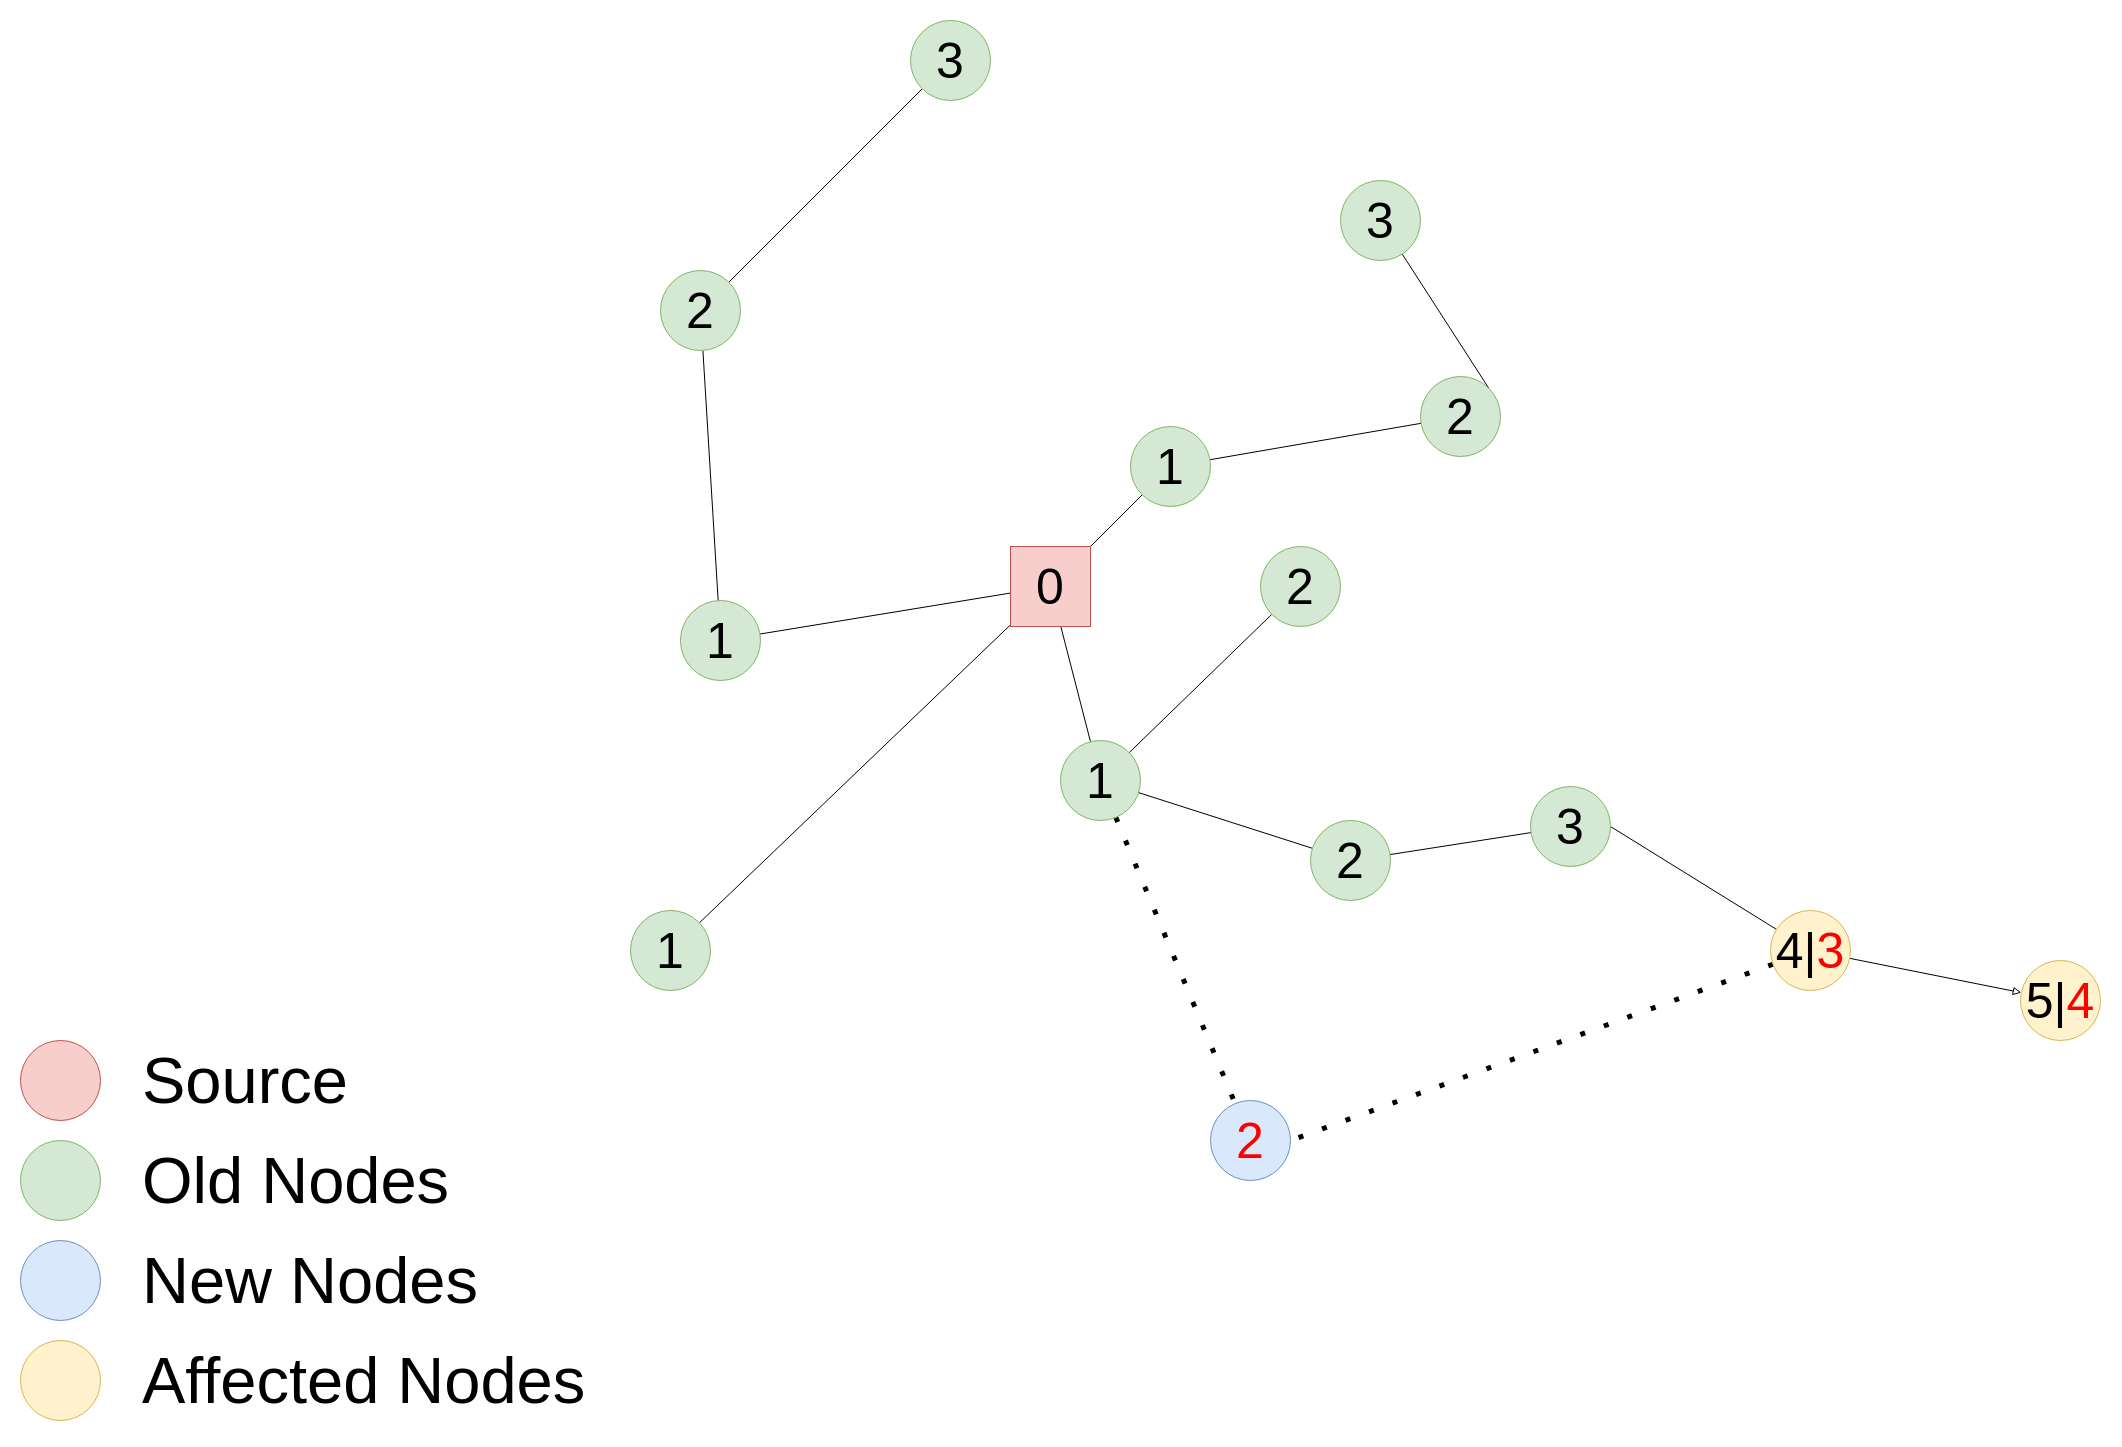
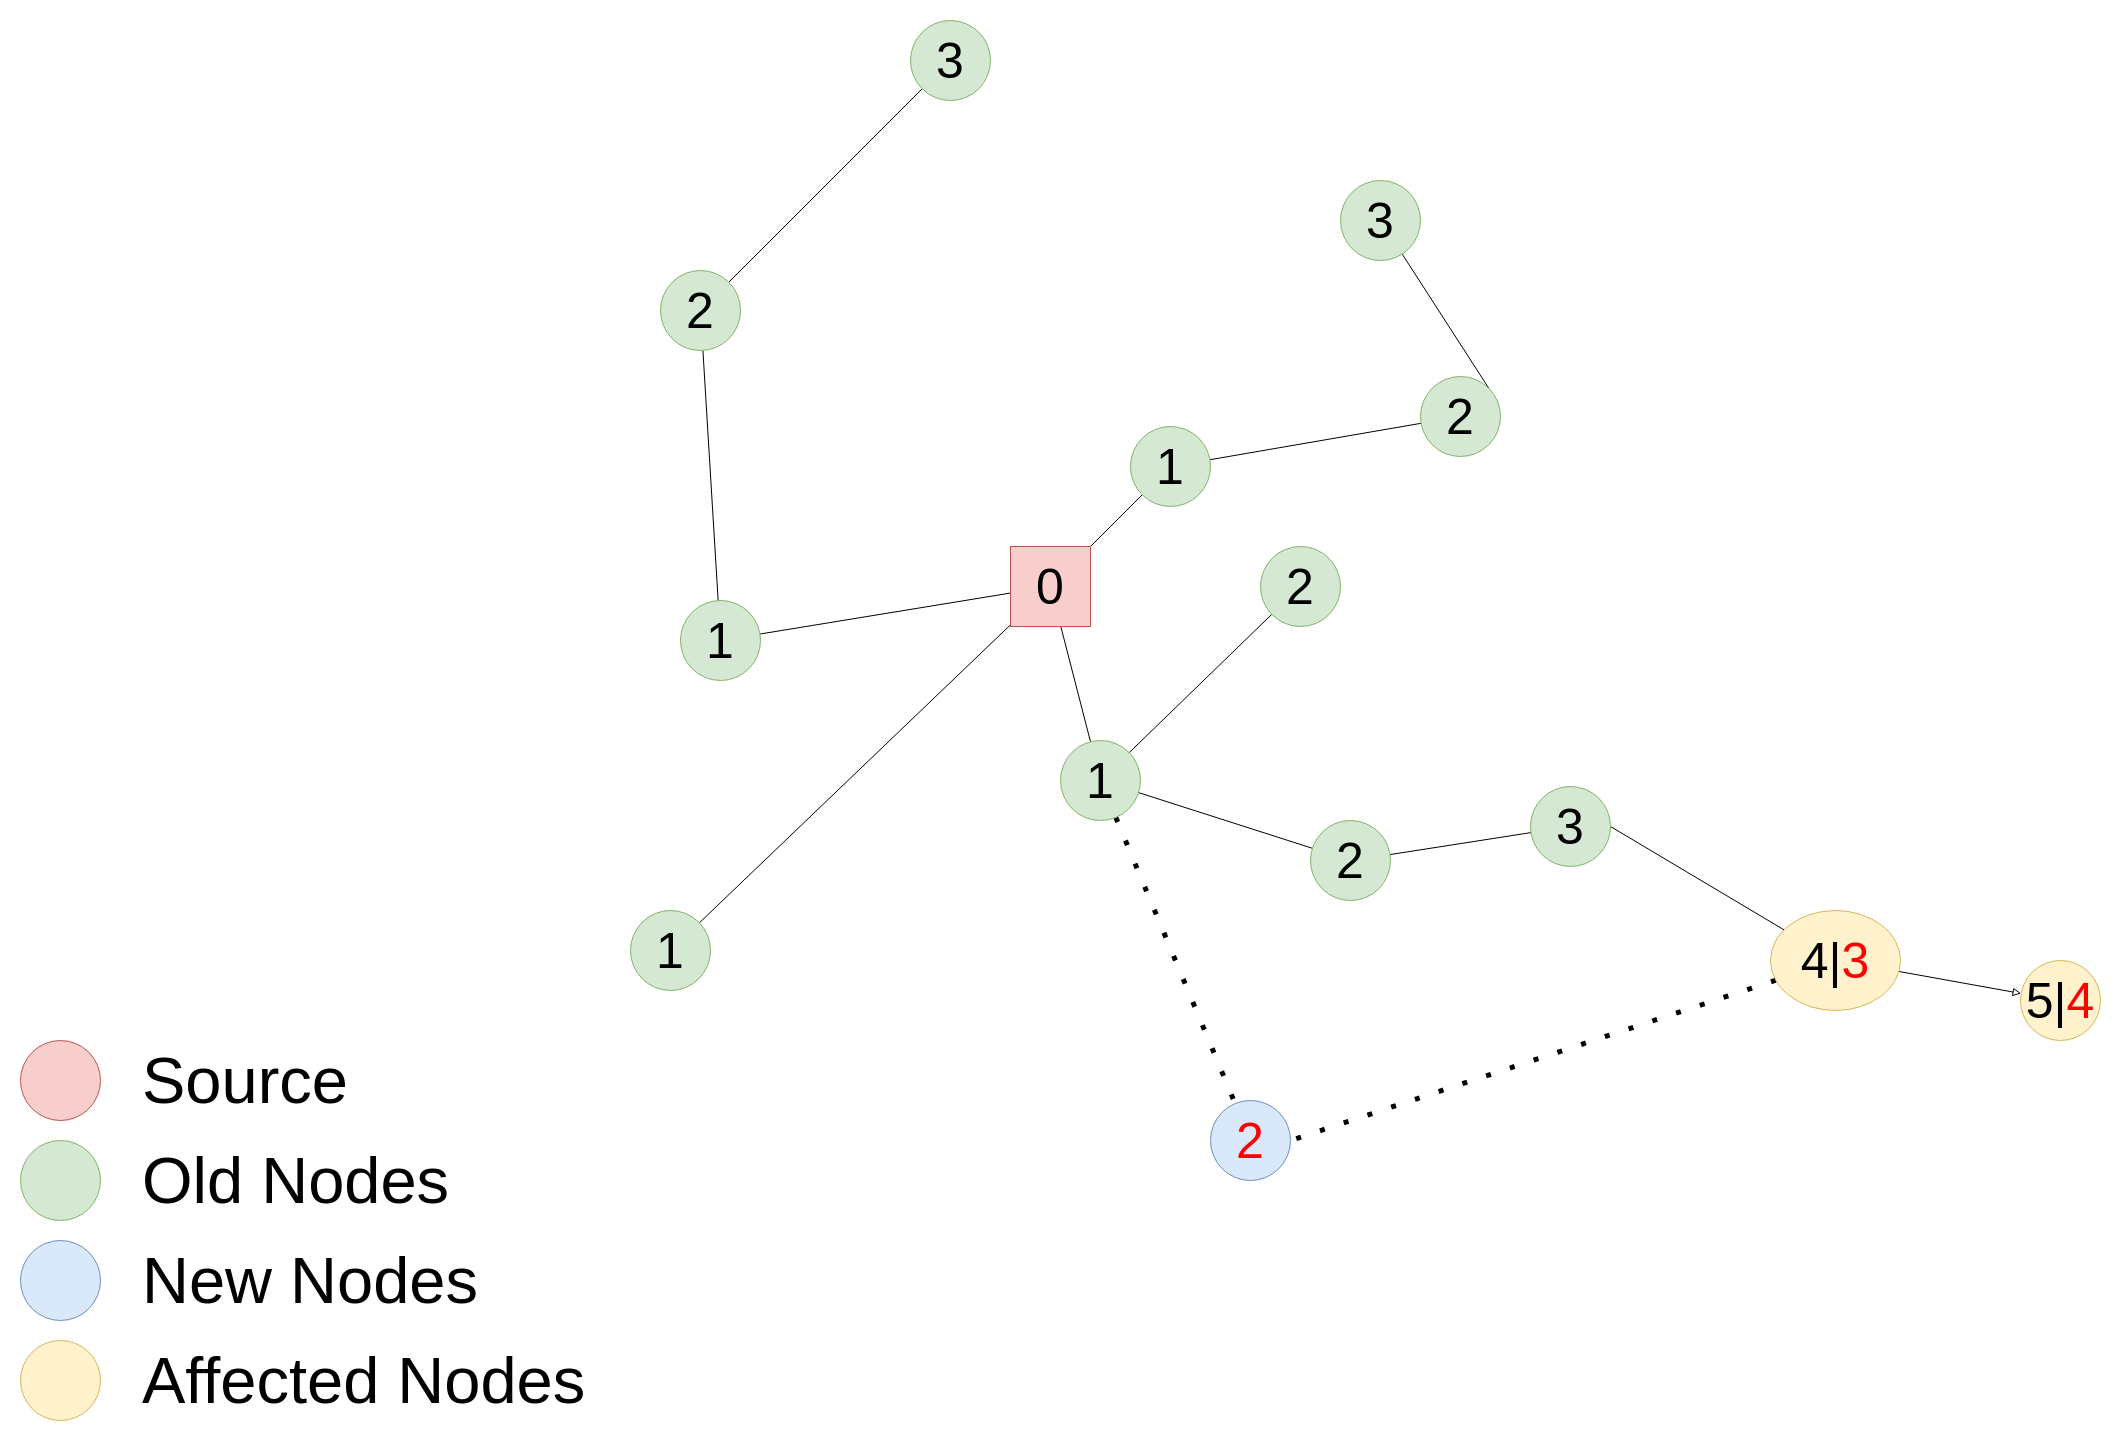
(1811, 951) -> (1836, 961)
